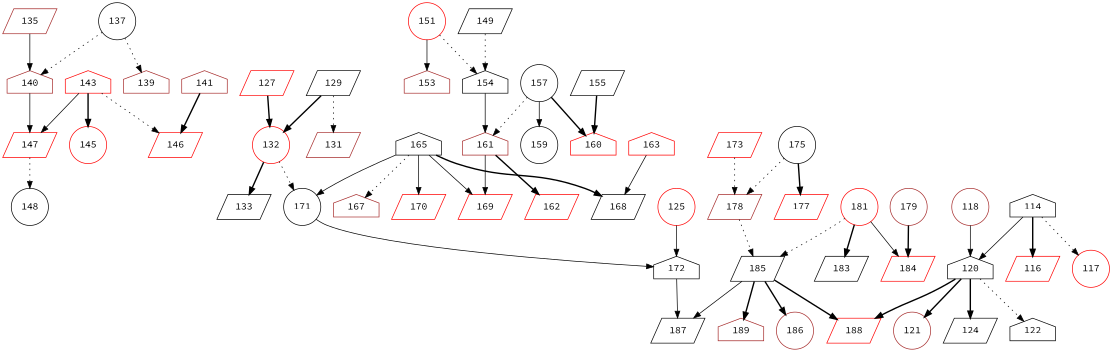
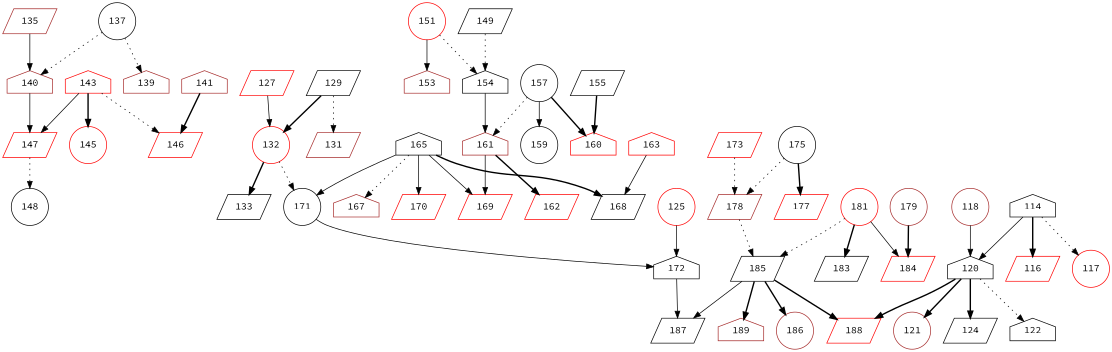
(269, 108) -> (269, 108)
